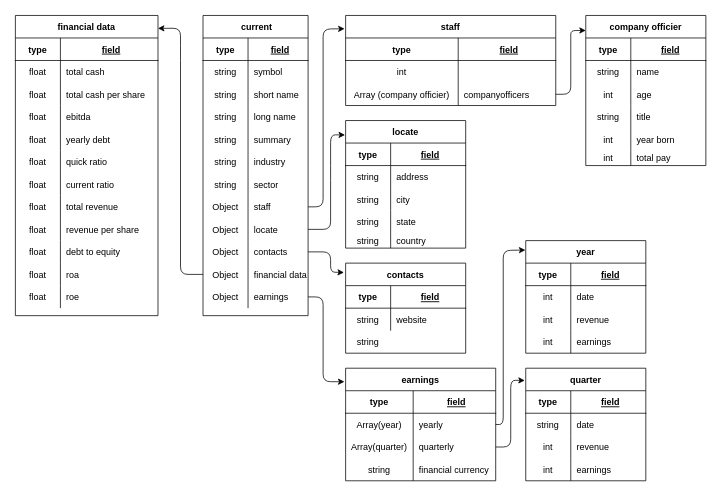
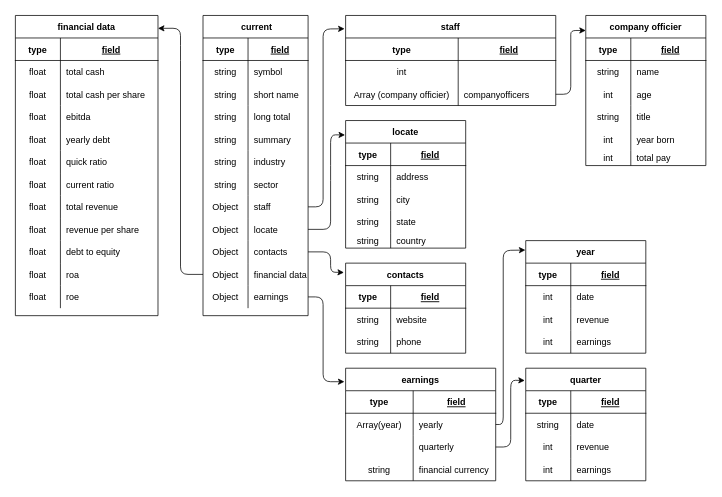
(274, 117) -> (275, 117)
none -> (428, 342)
(379, 447) -> none
